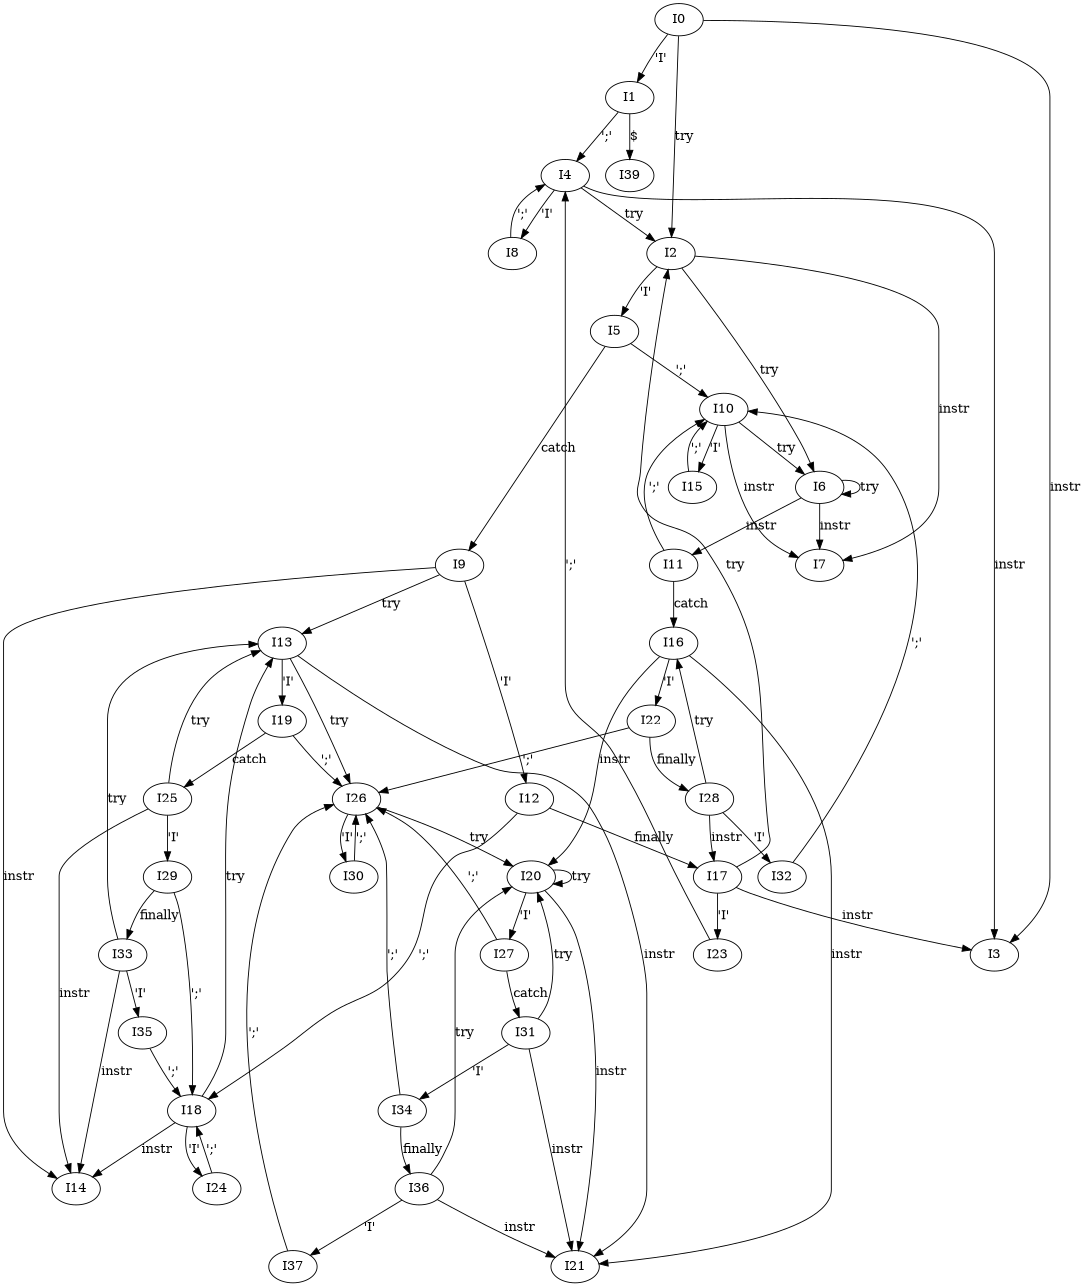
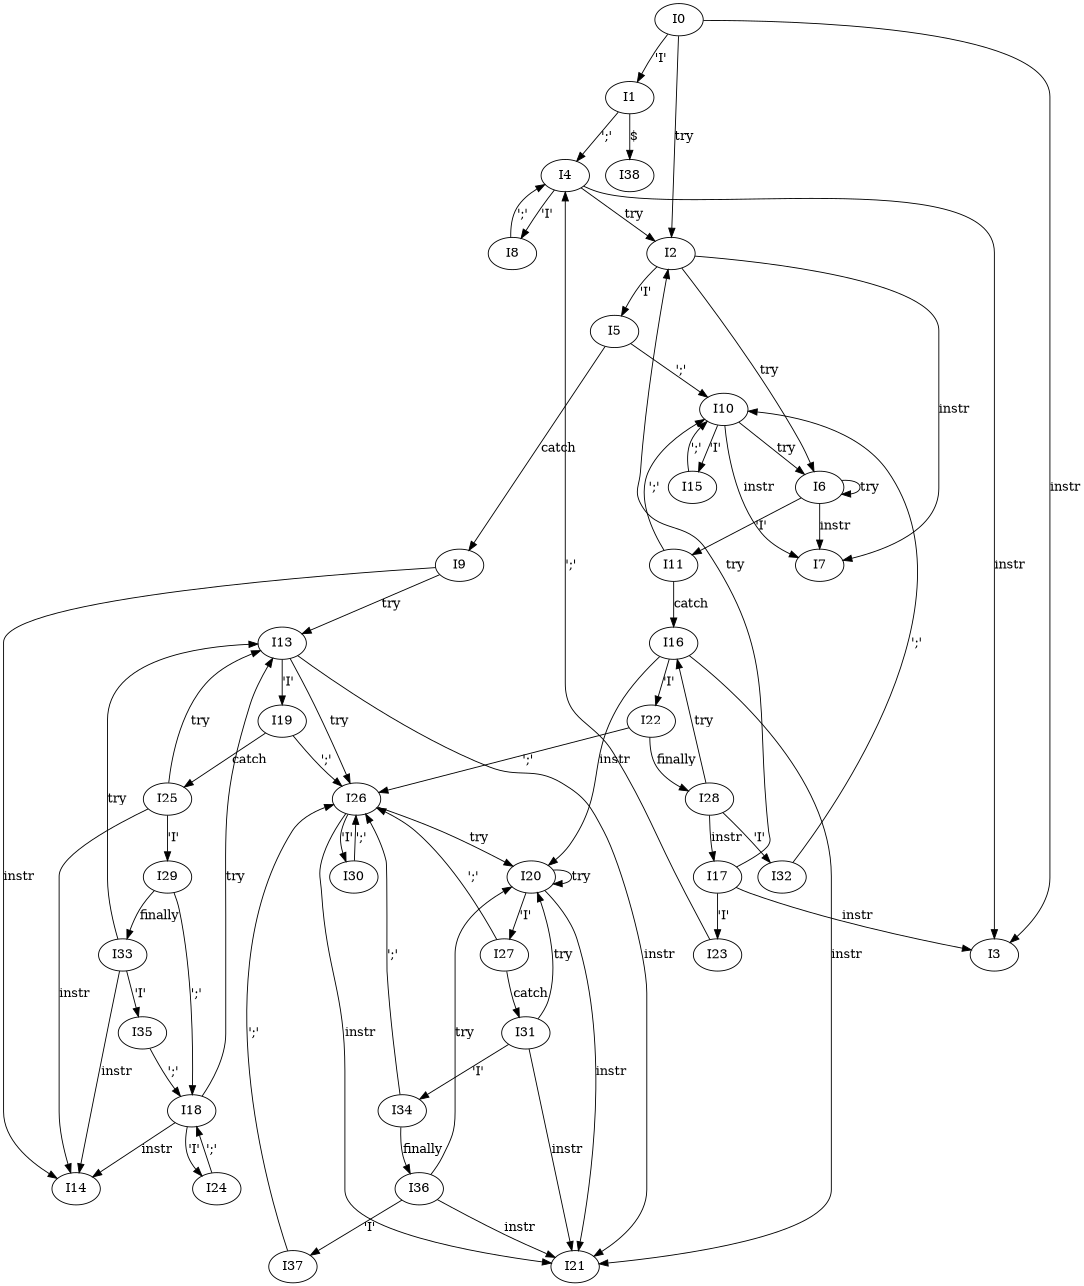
(630, 176) -> (630, 176)
(761, 526) -> (761, 526)
(529, 799) -> none
none -> (345, 1107)
